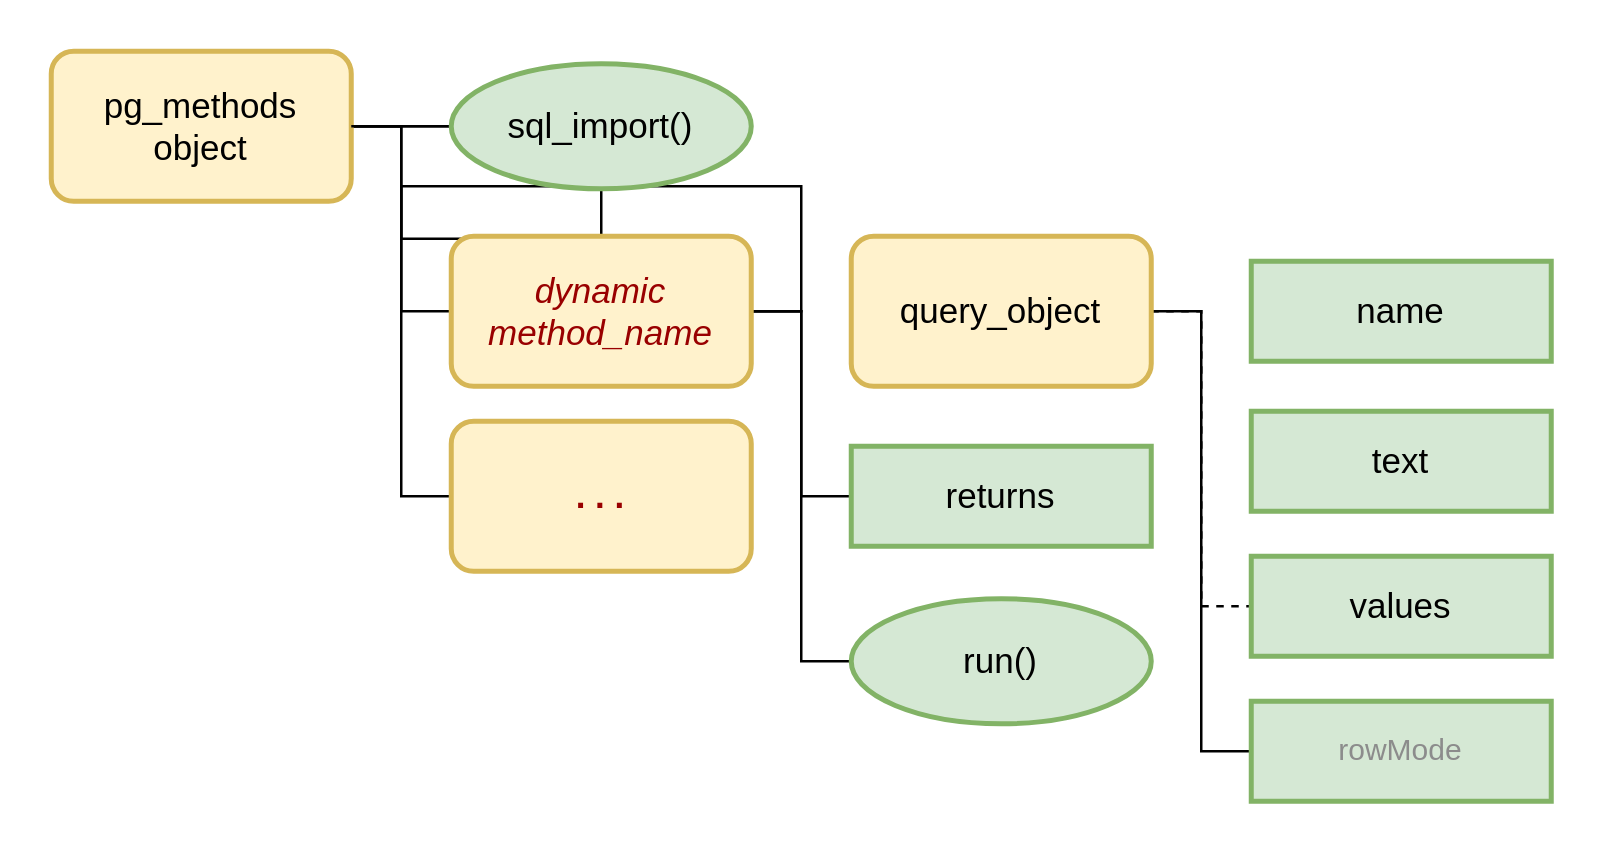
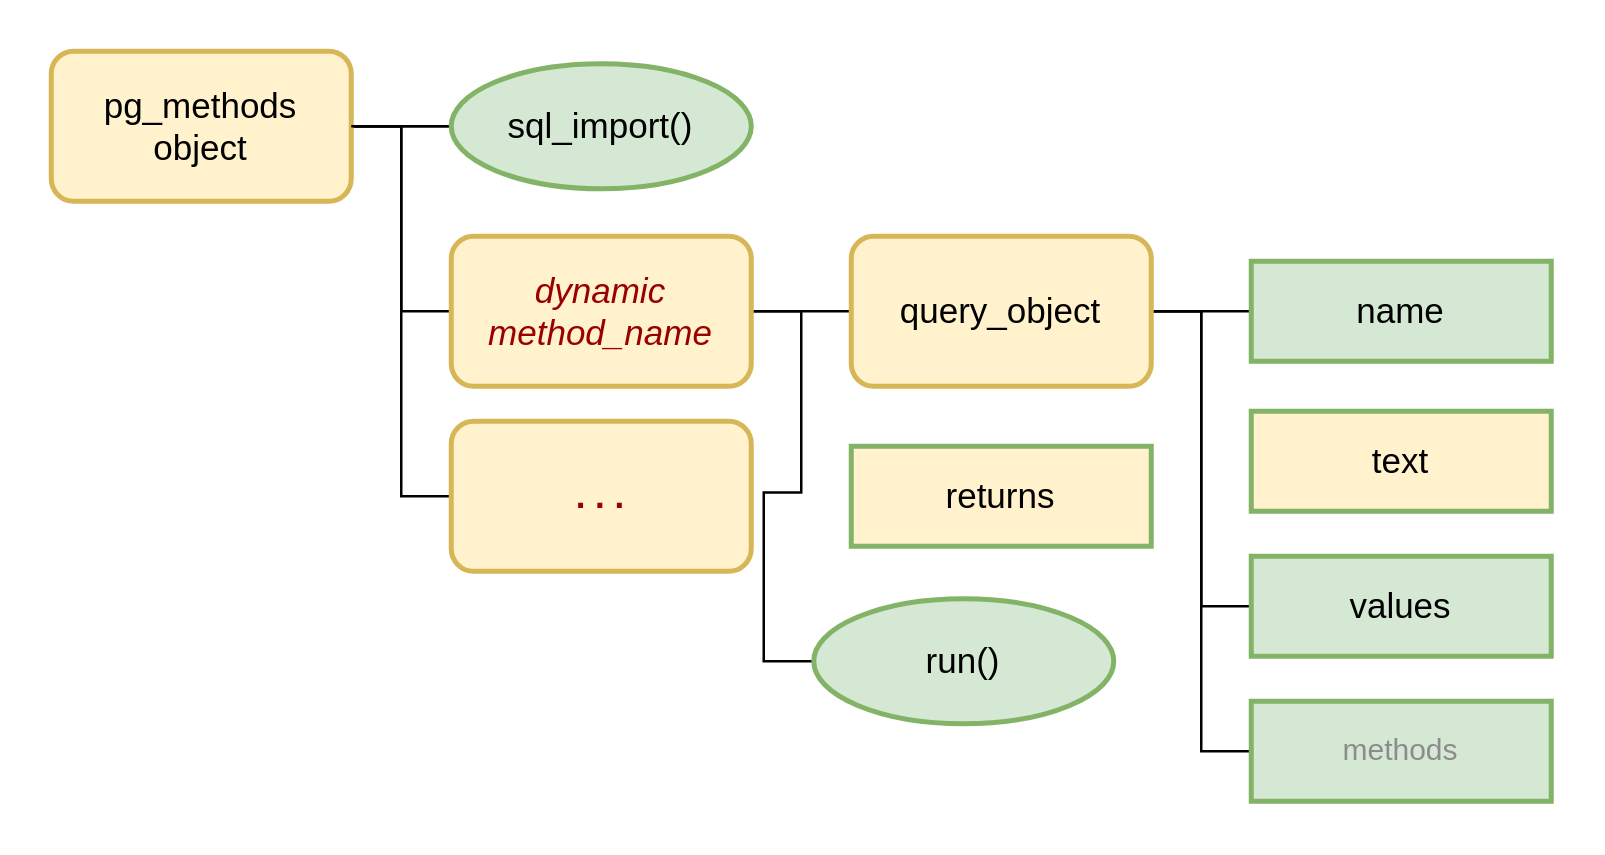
(789, 186) -> (828, 311)
none -> (1228, 311)
(1401, 461) -> (1401, 461)
(828, 496) -> none
(1001, 496) -> (1001, 496)
(1227, 606) -> (1227, 606)
(1001, 661) -> (964, 661)
(1401, 751) -> (1401, 751)
